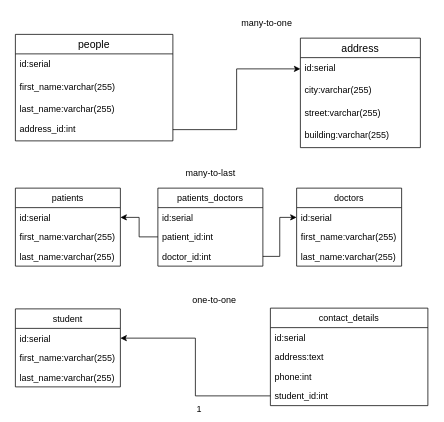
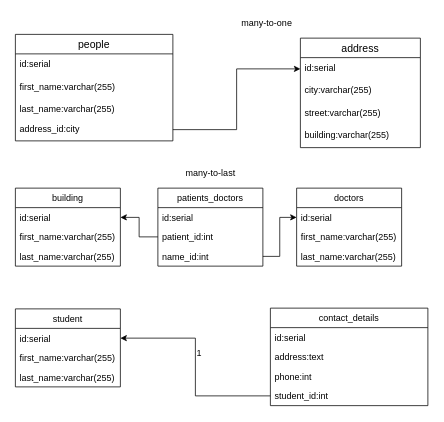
(51, 128) -> (54, 128)
(68, 198) -> (68, 198)
(191, 257) -> (186, 257)
(214, 300) -> none
(199, 409) -> (199, 353)
